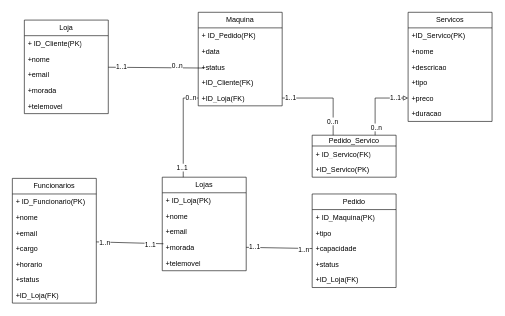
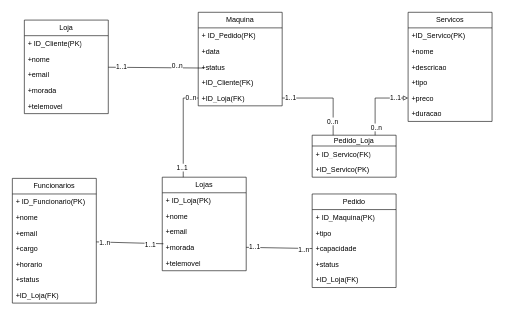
(354, 141) -> (354, 141)
